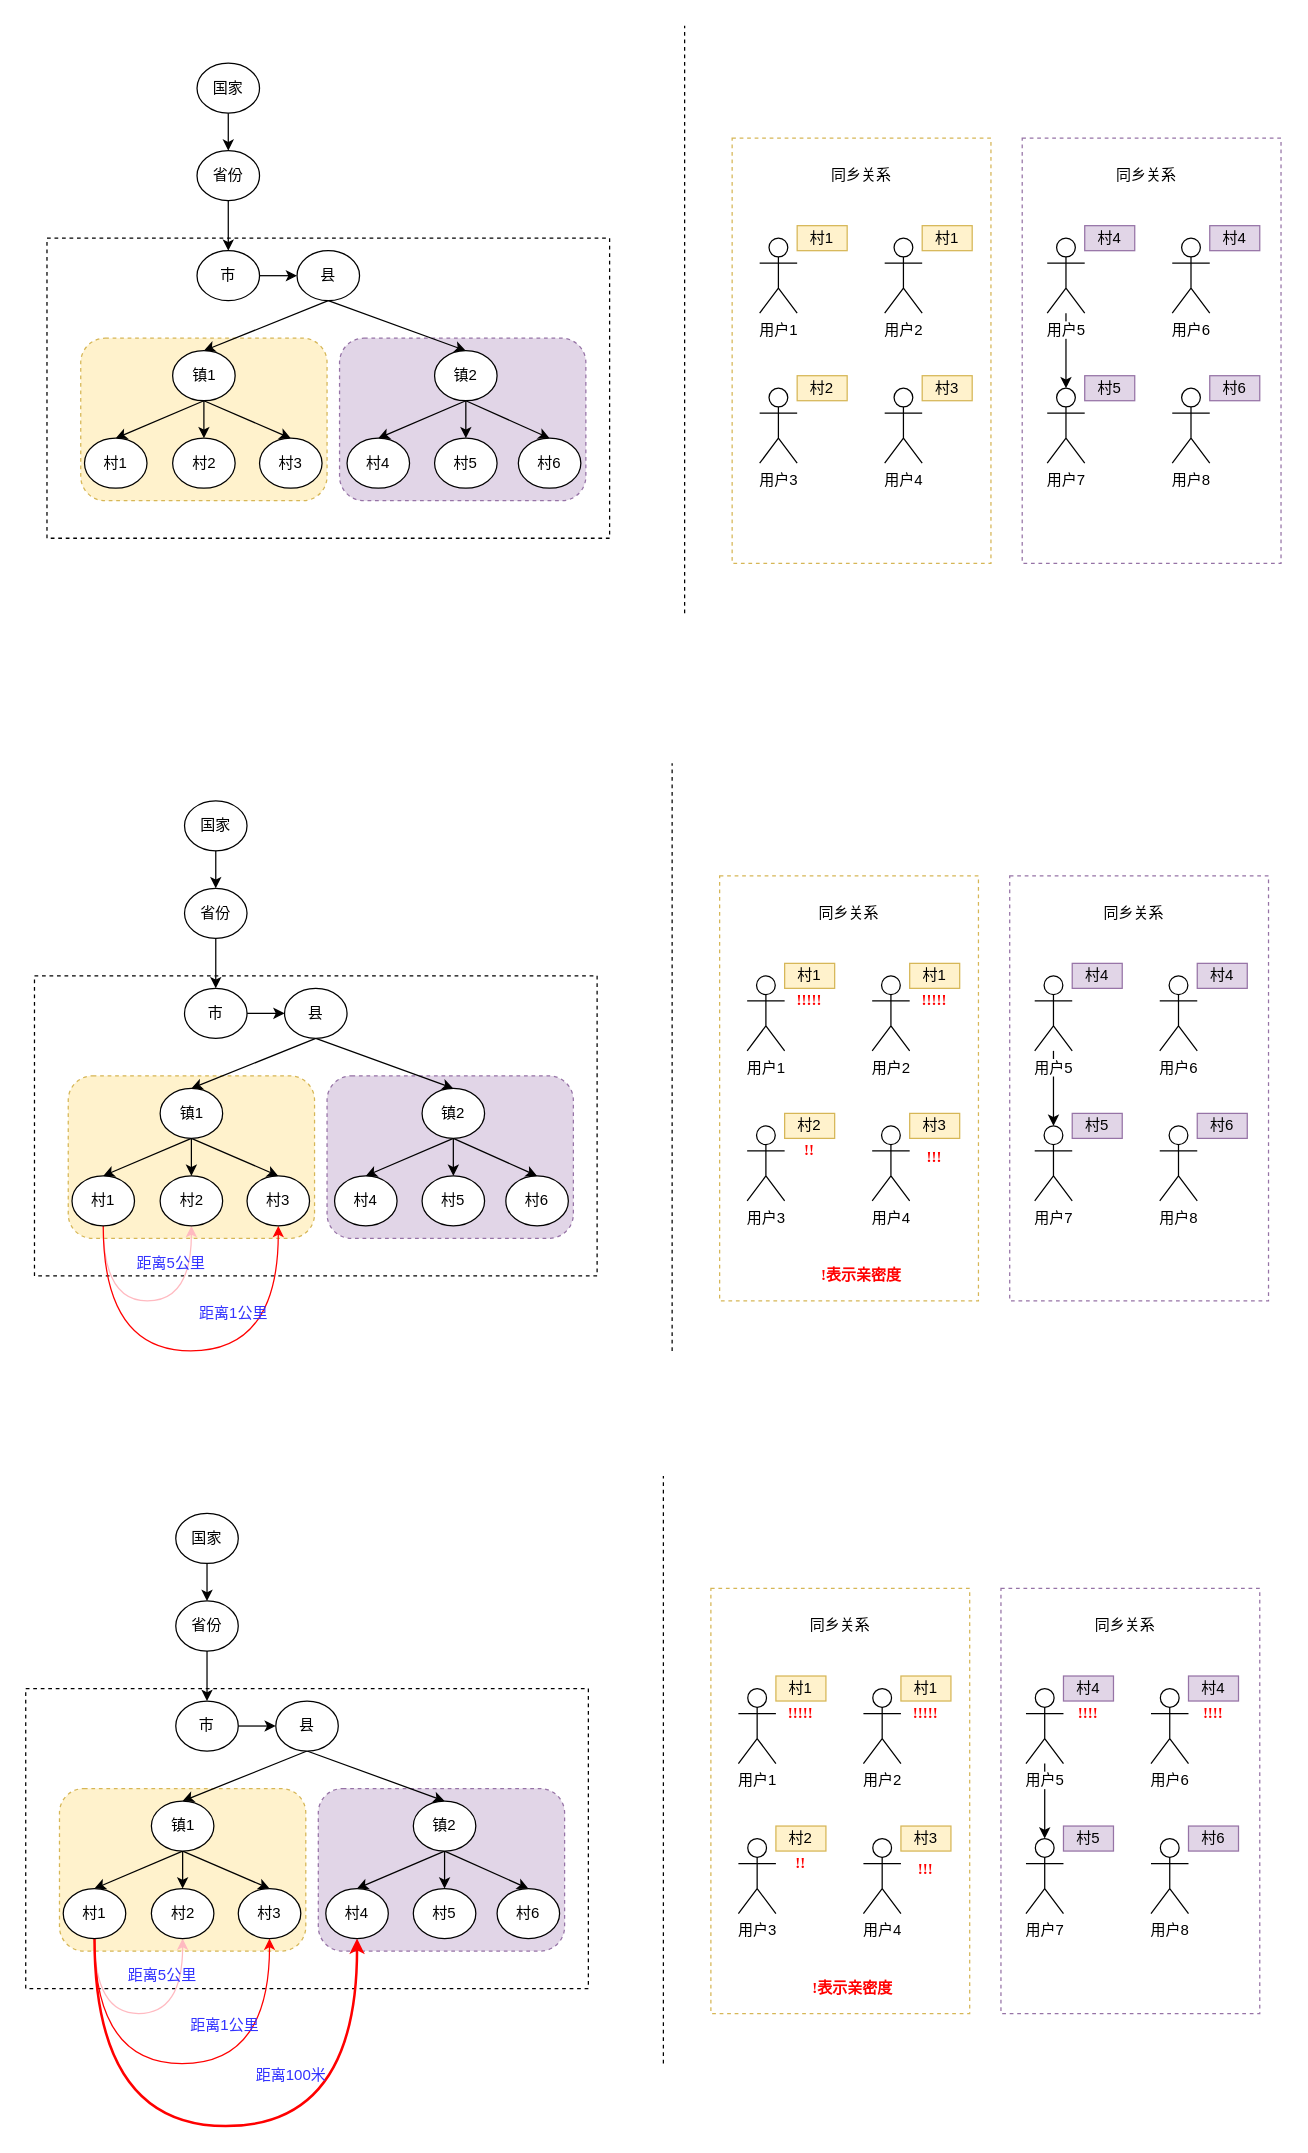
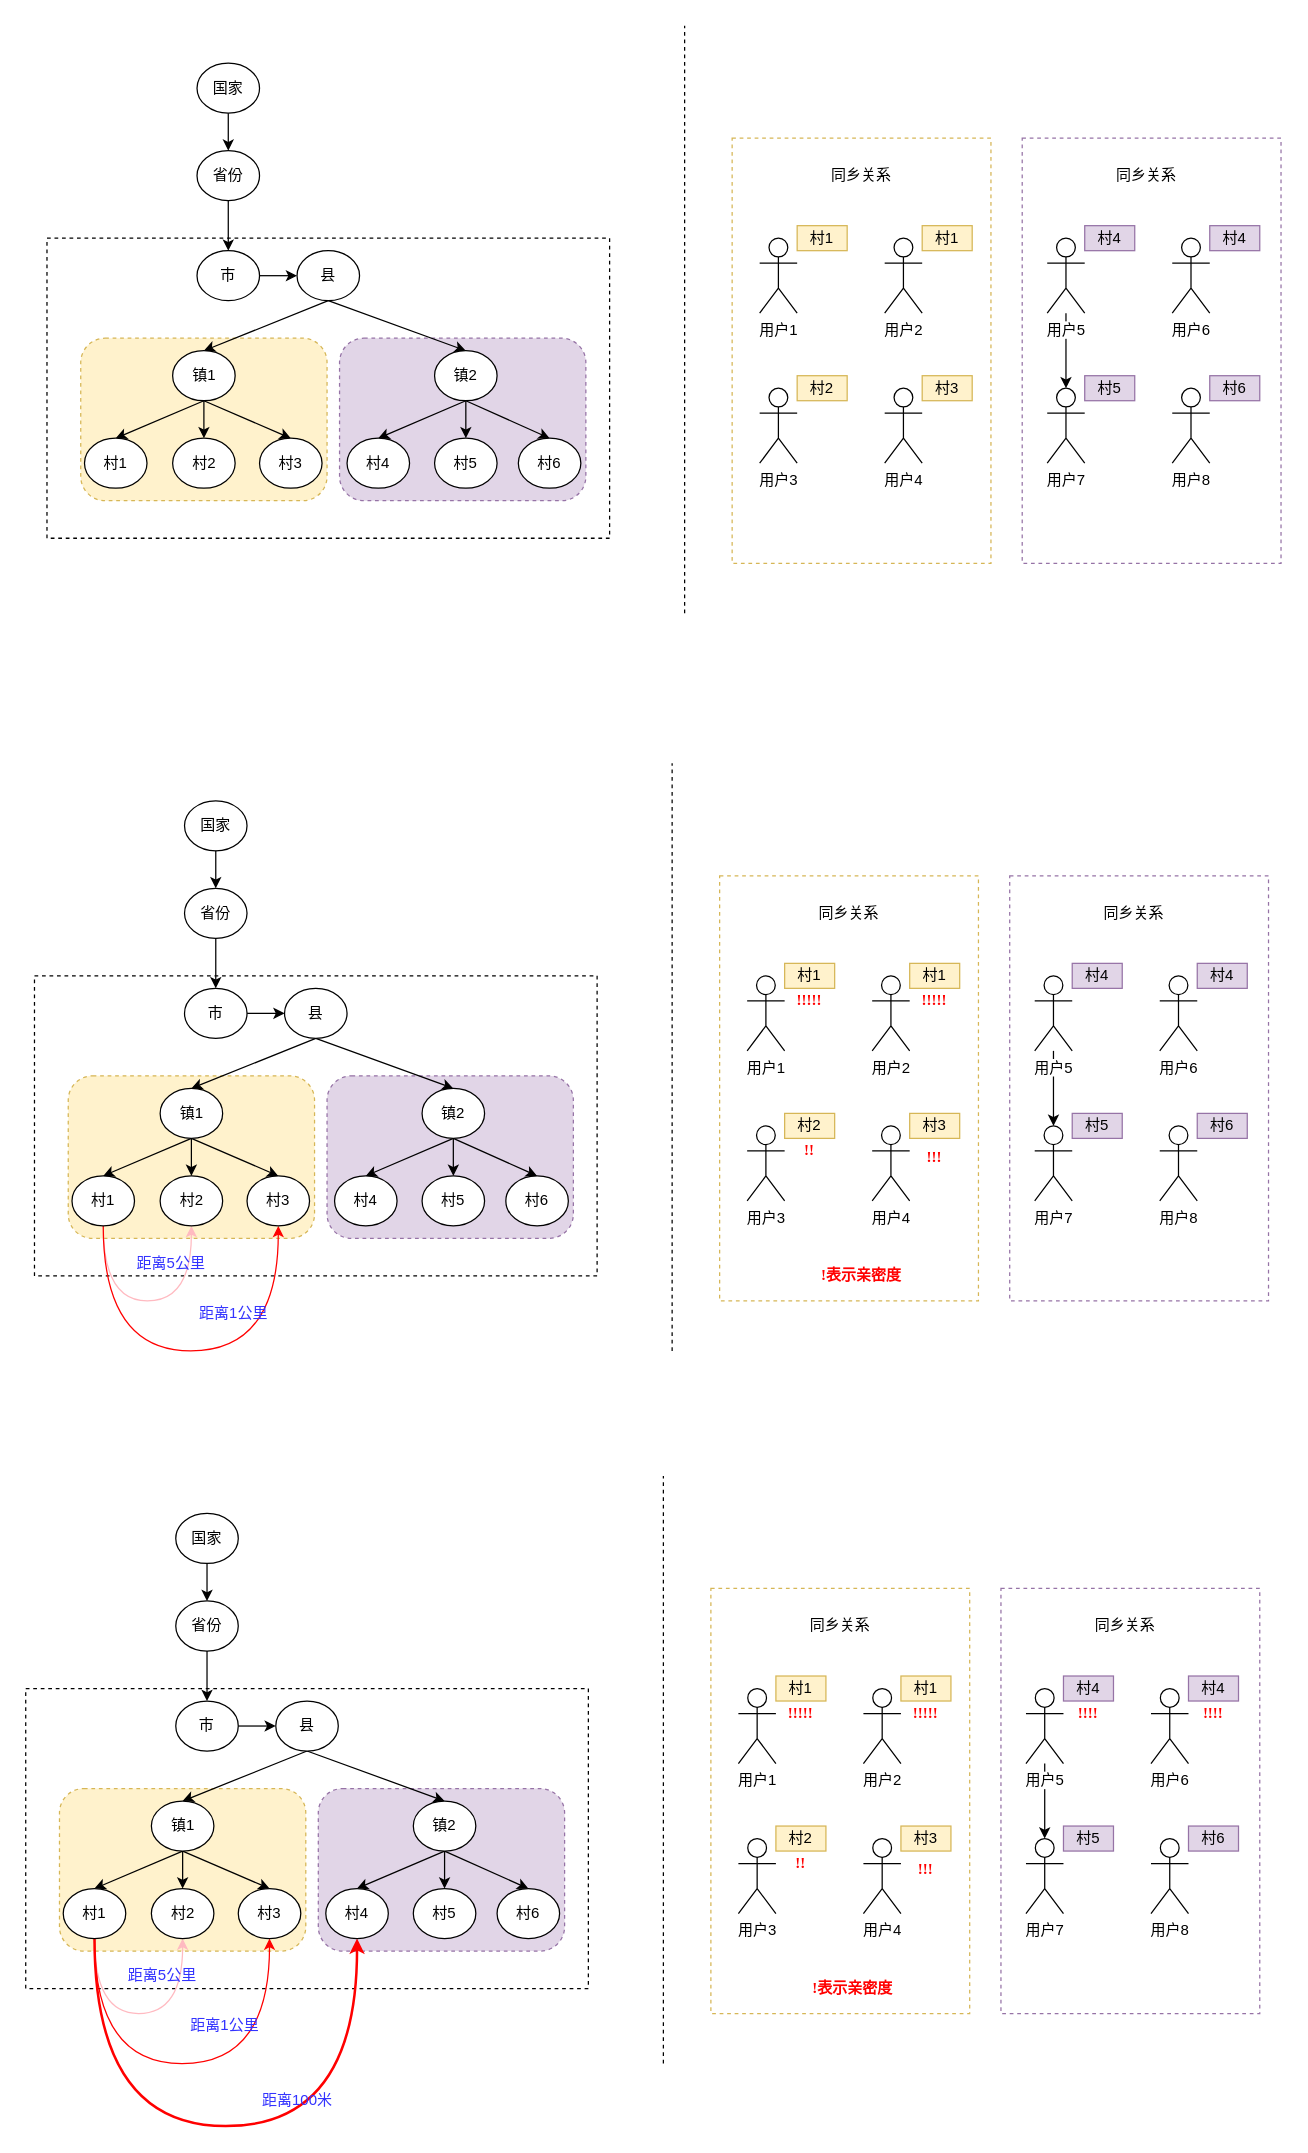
(291, 2076) -> (297, 2101)
